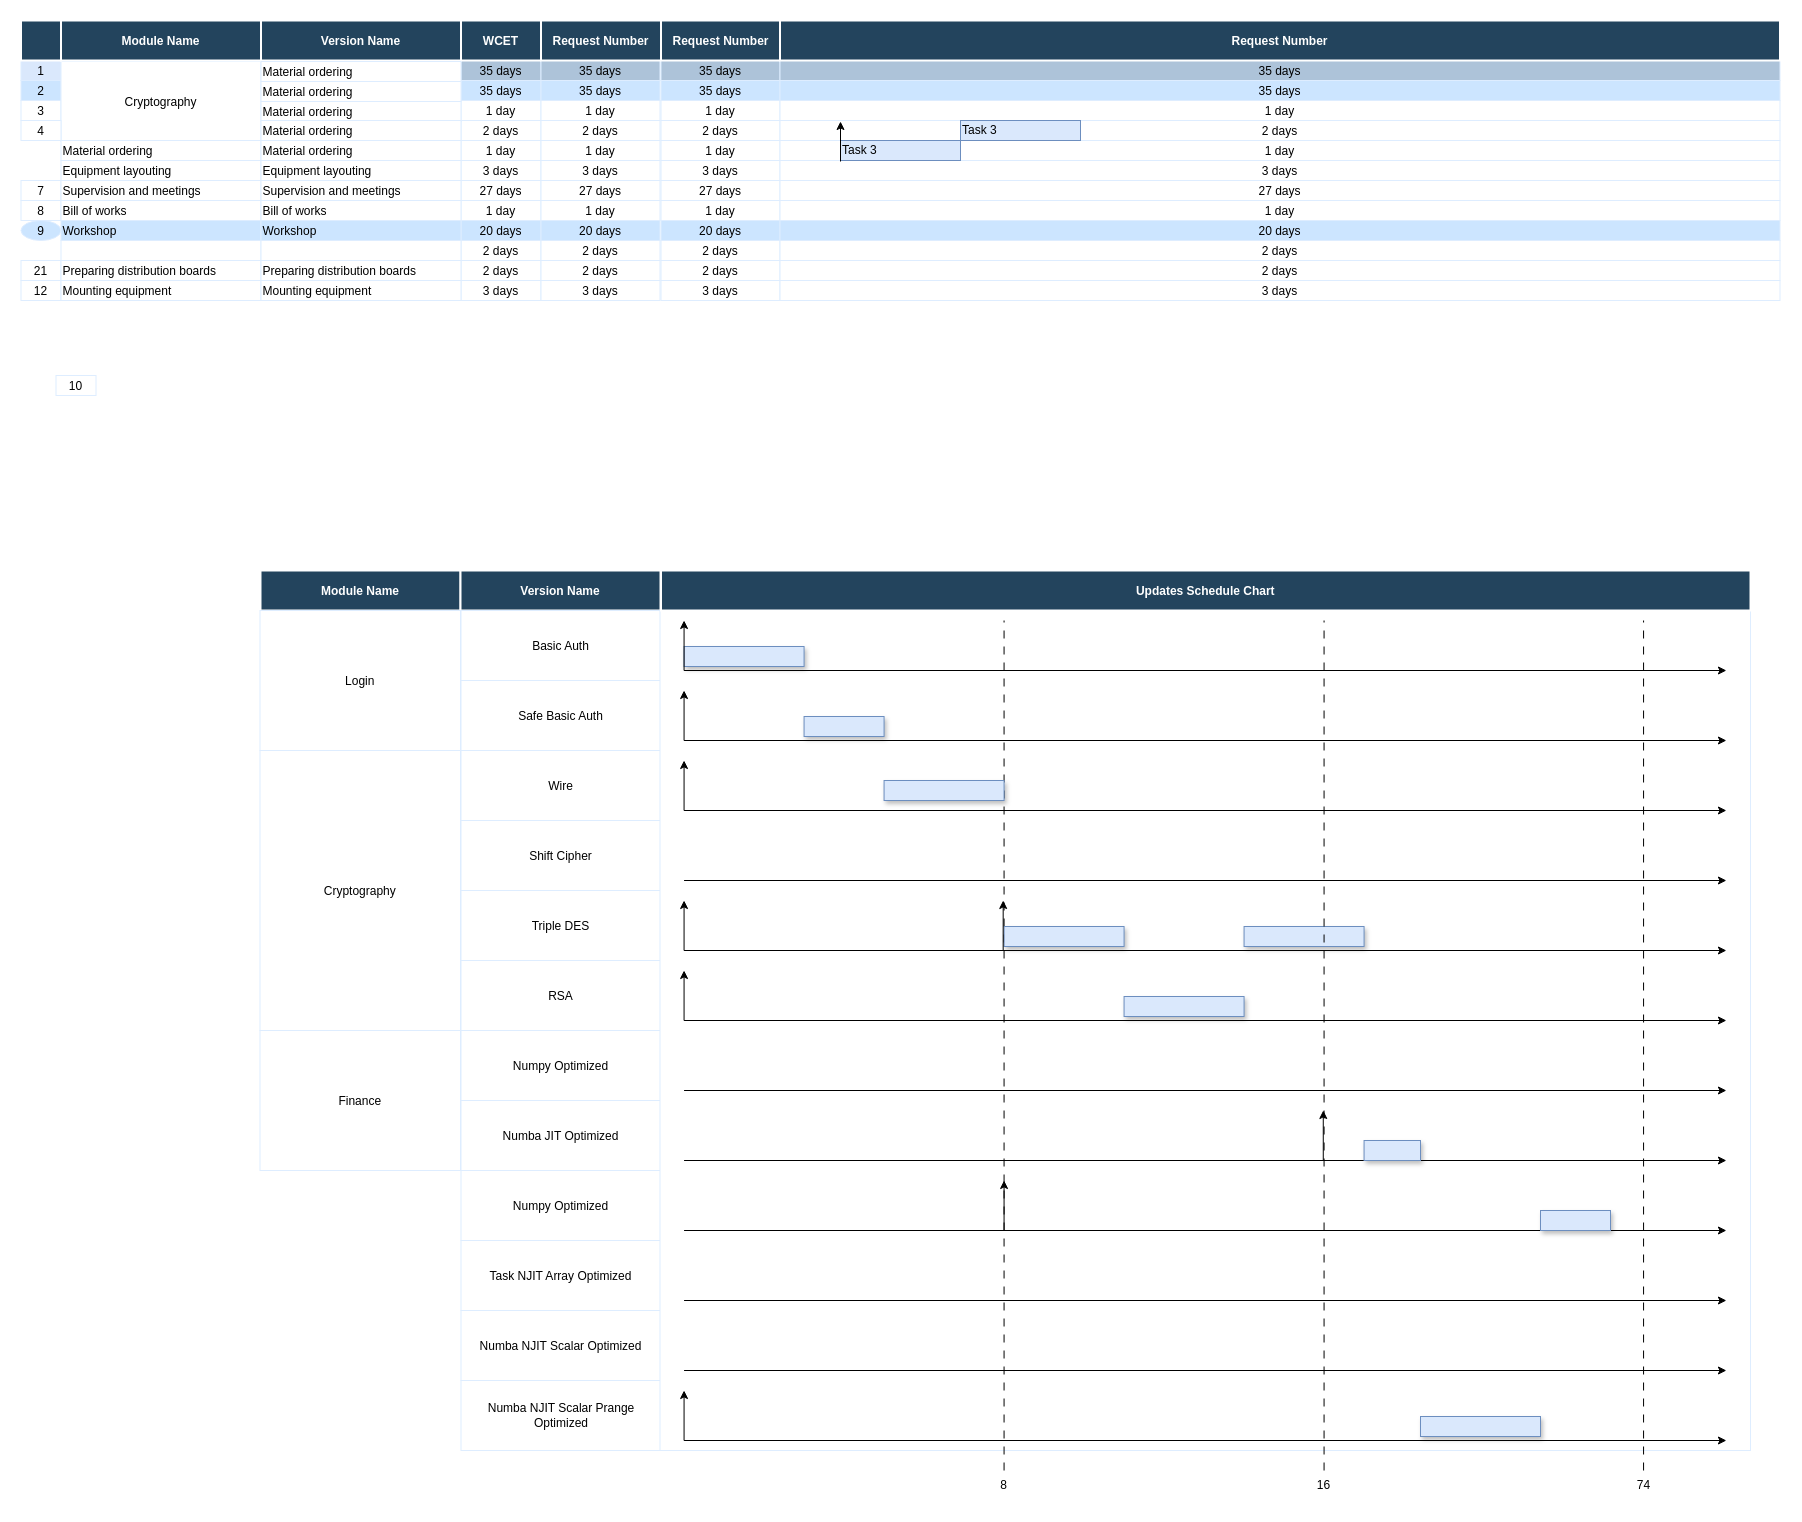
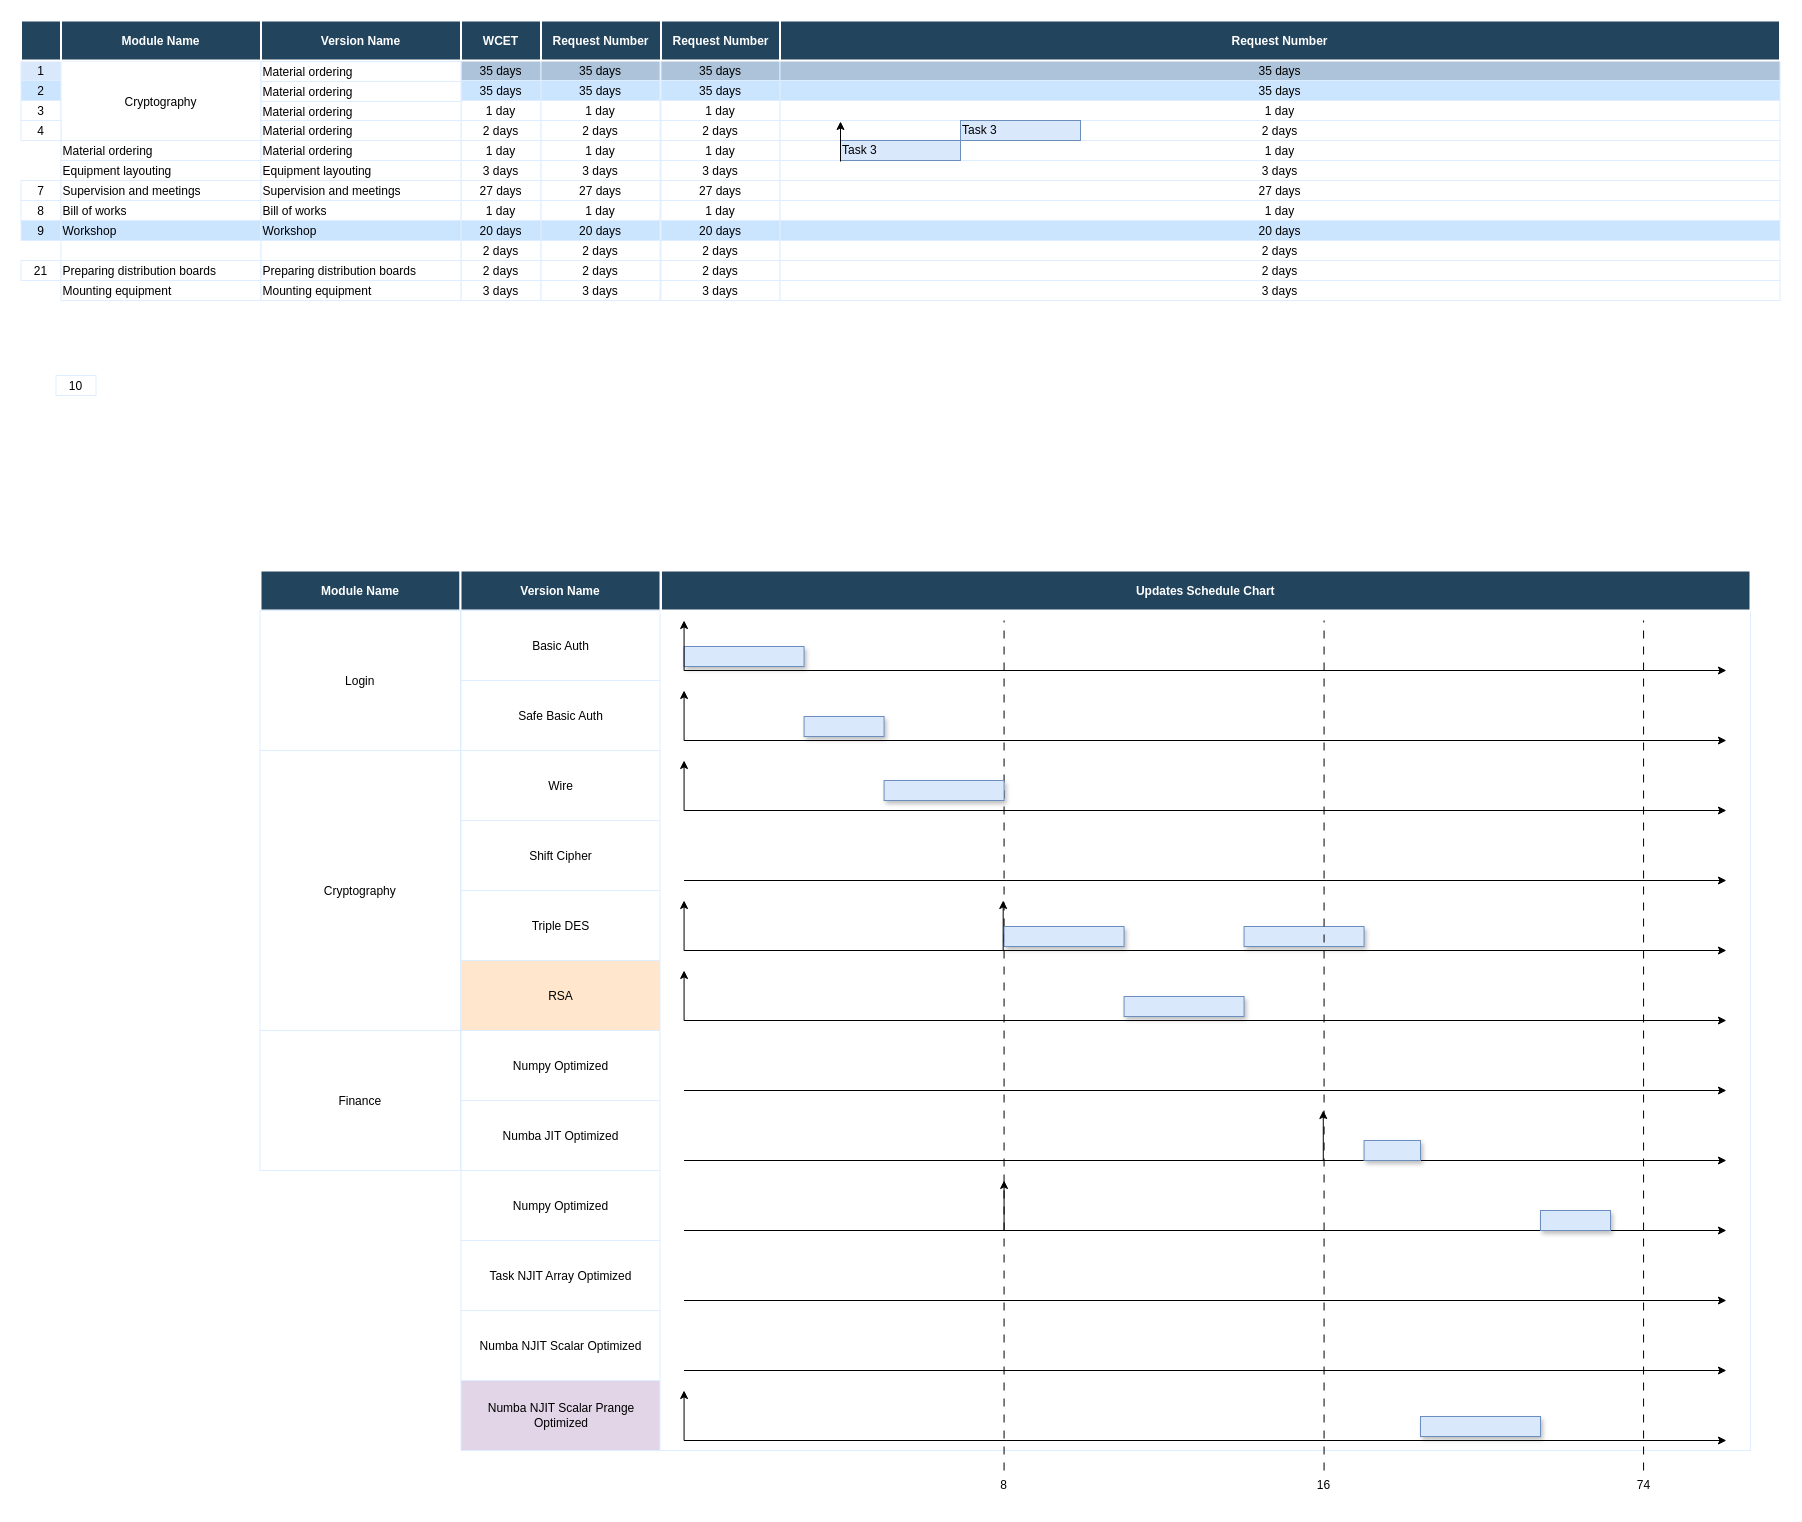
(41, 231) -> (41, 231)
(41, 291) -> none
(561, 996) -> (561, 996)
(561, 1416) -> (561, 1416)
